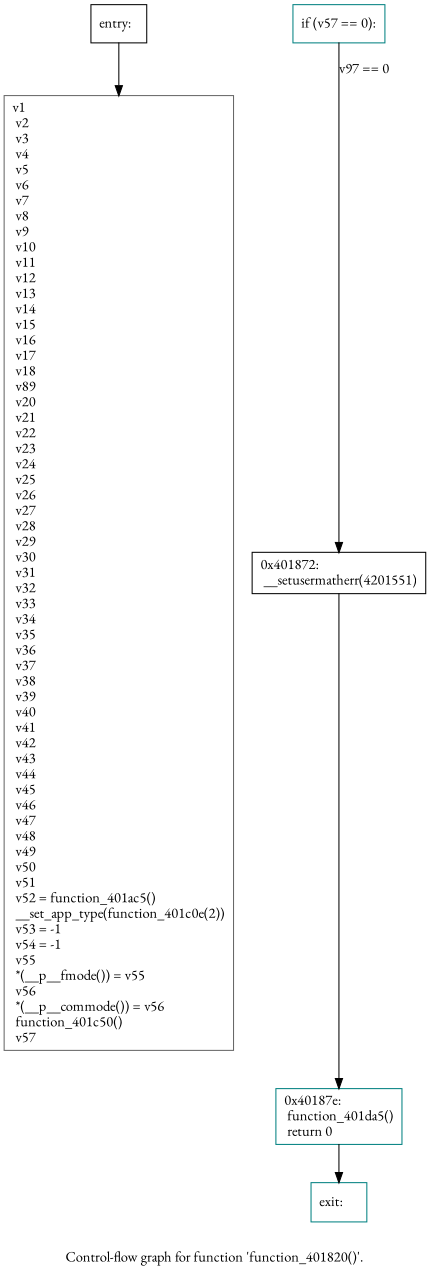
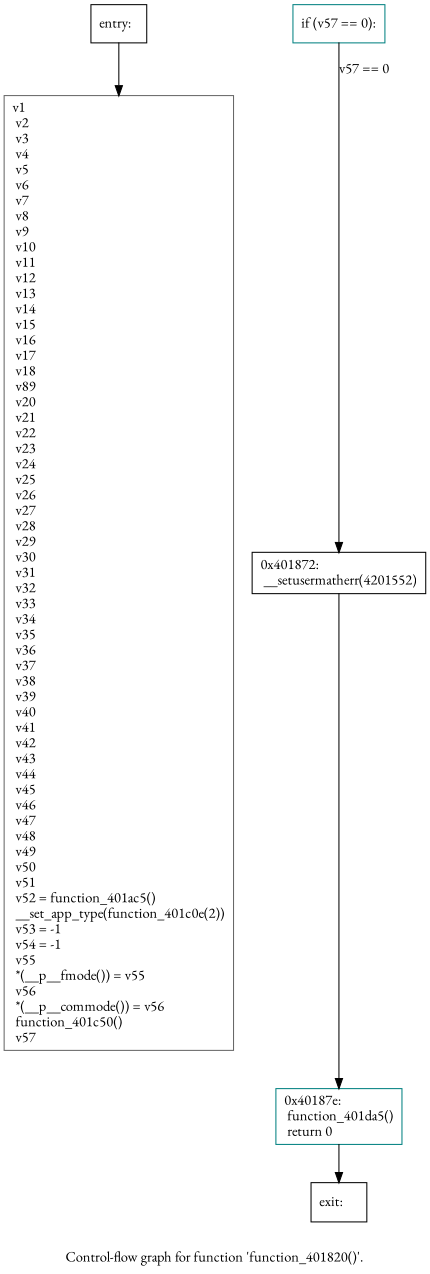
(364, 69) -> (364, 69)
(339, 580) -> (339, 580)
(339, 1202) -> (339, 1202)
